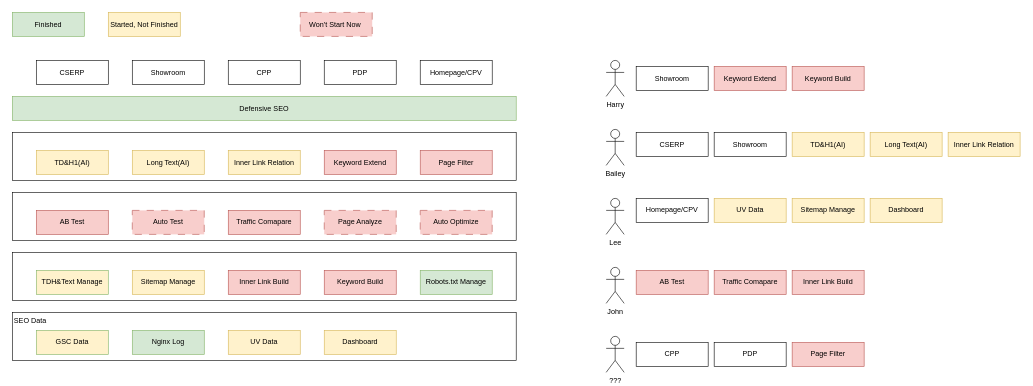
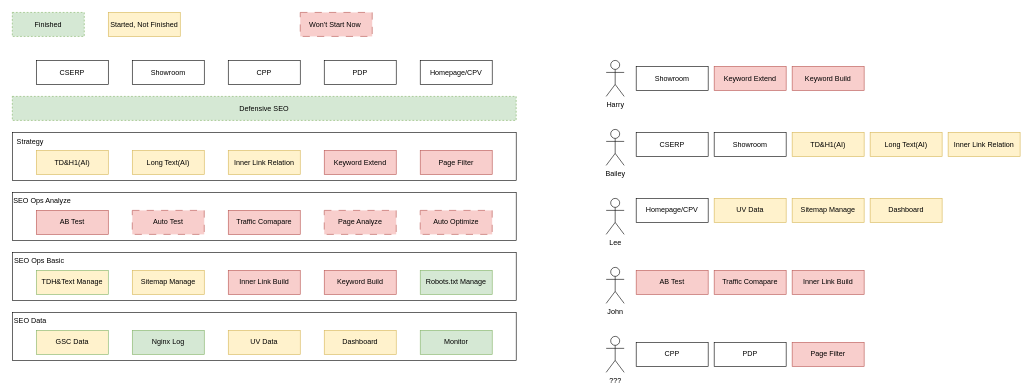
(48, 24) -> (48, 24)
(264, 108) -> (264, 108)
none -> (30, 141)
none -> (42, 201)
none -> (39, 261)
none -> (456, 342)
